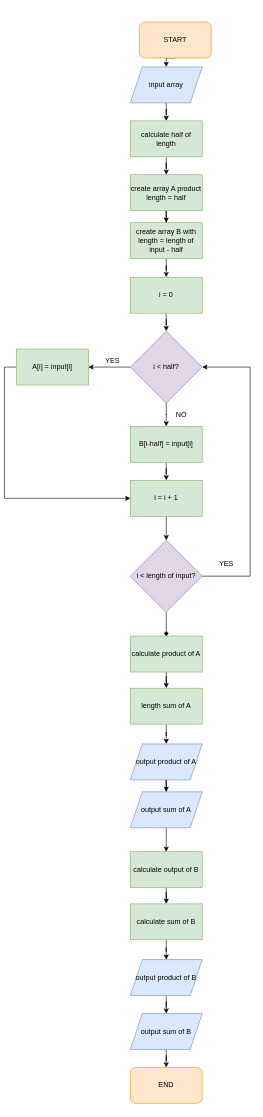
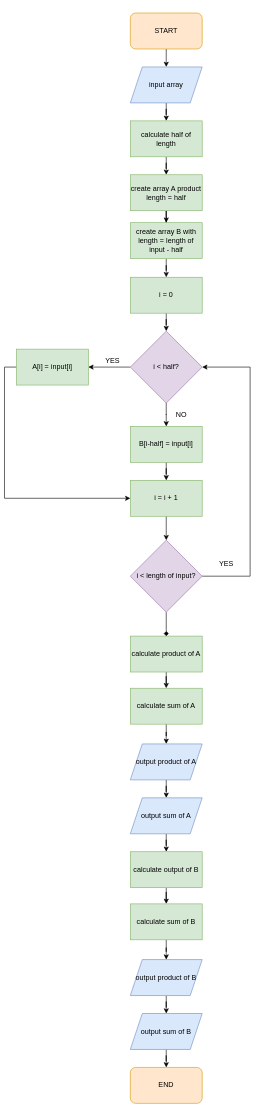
(176, 39) -> (167, 30)
(167, 707) -> (167, 707)
(167, 810) -> (167, 816)
